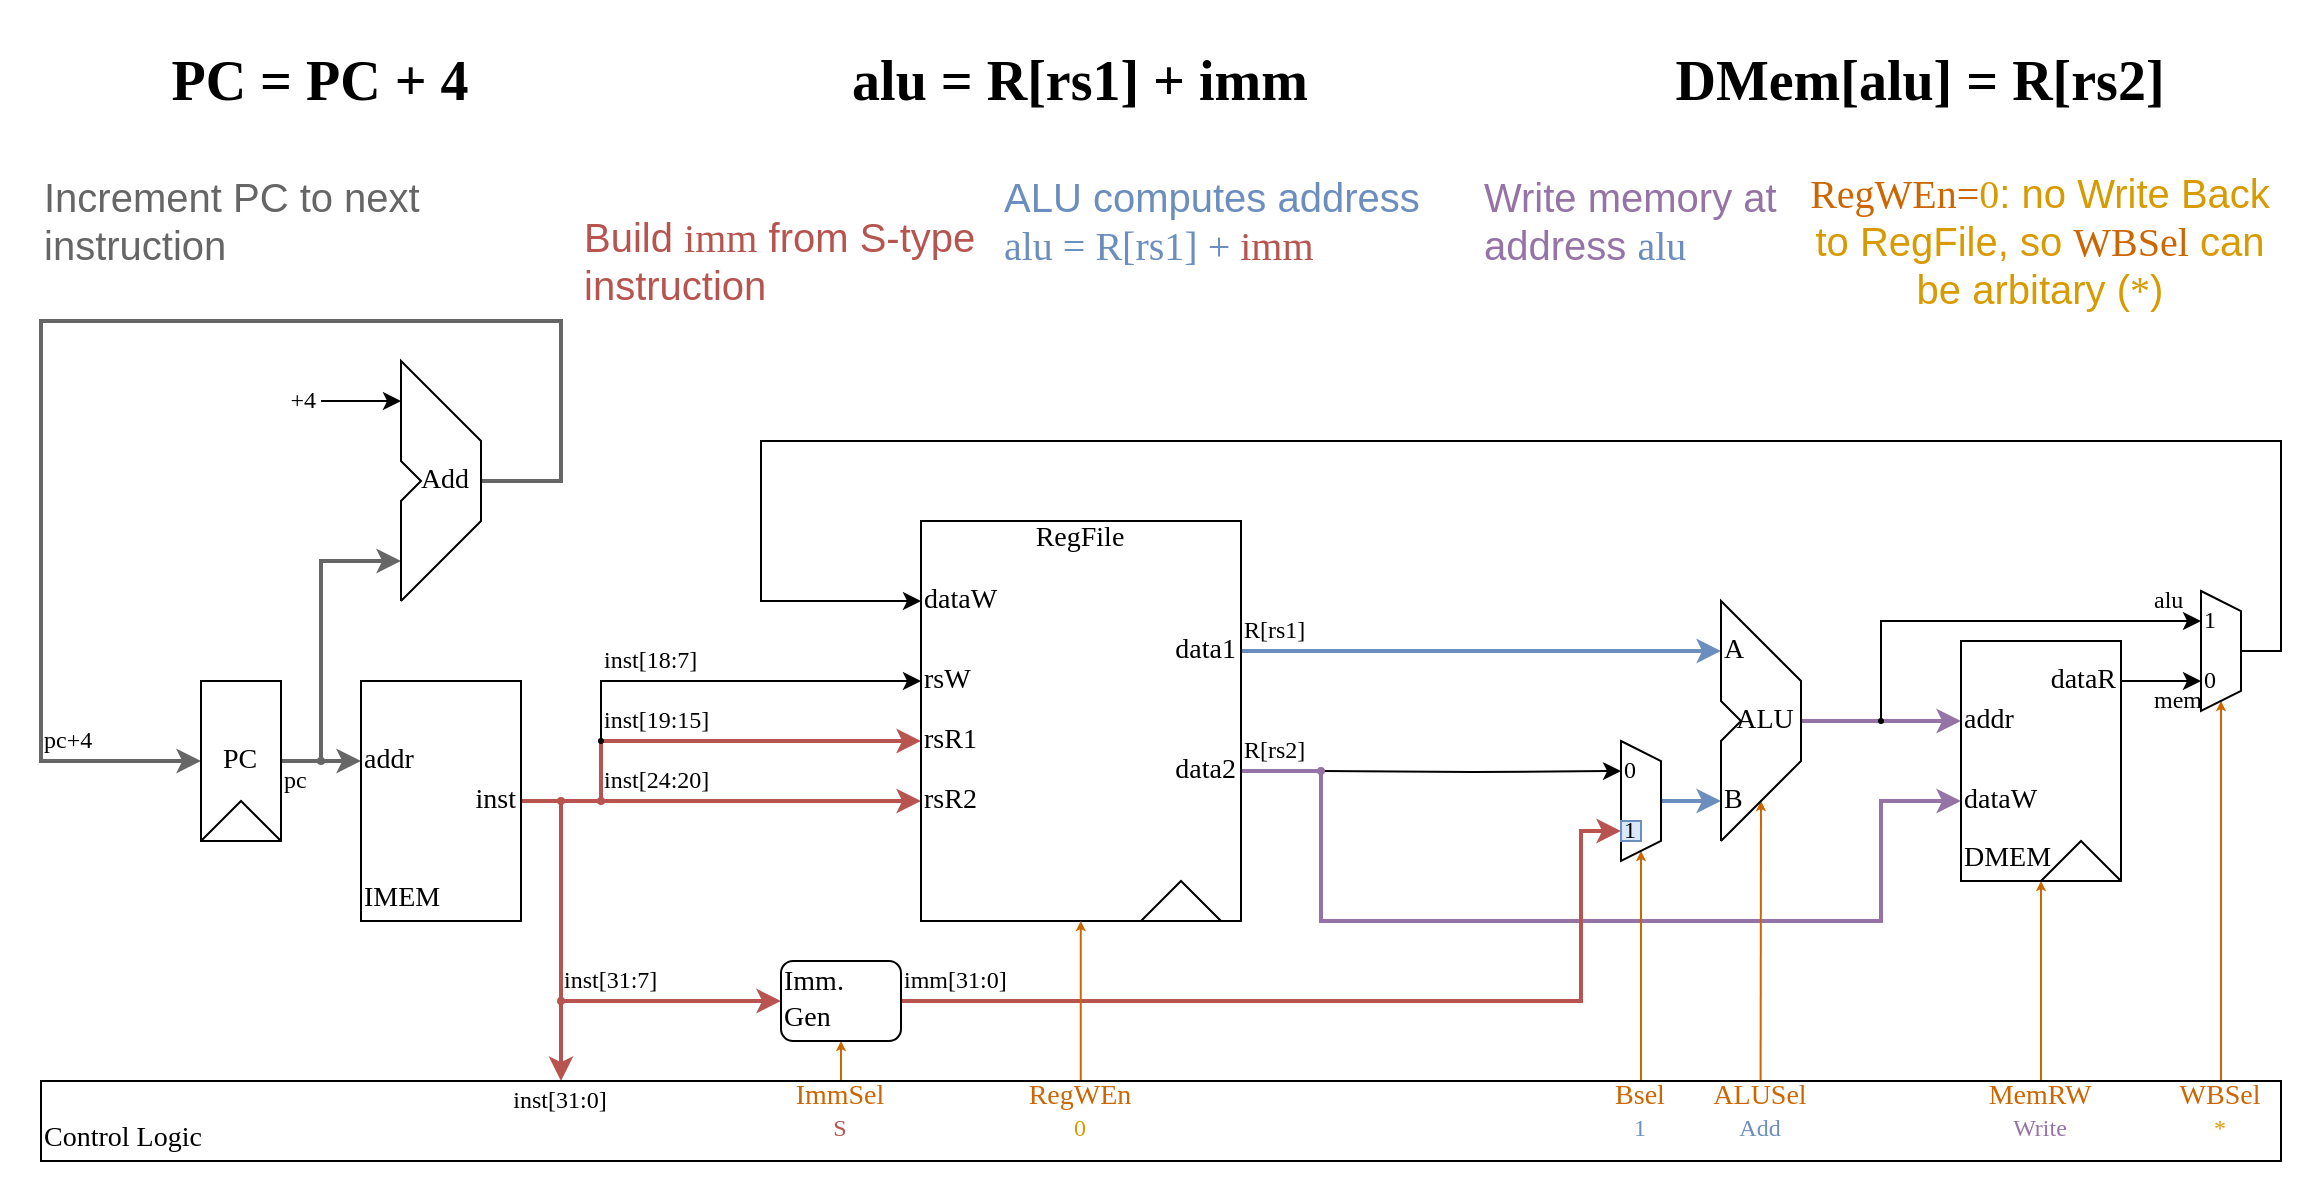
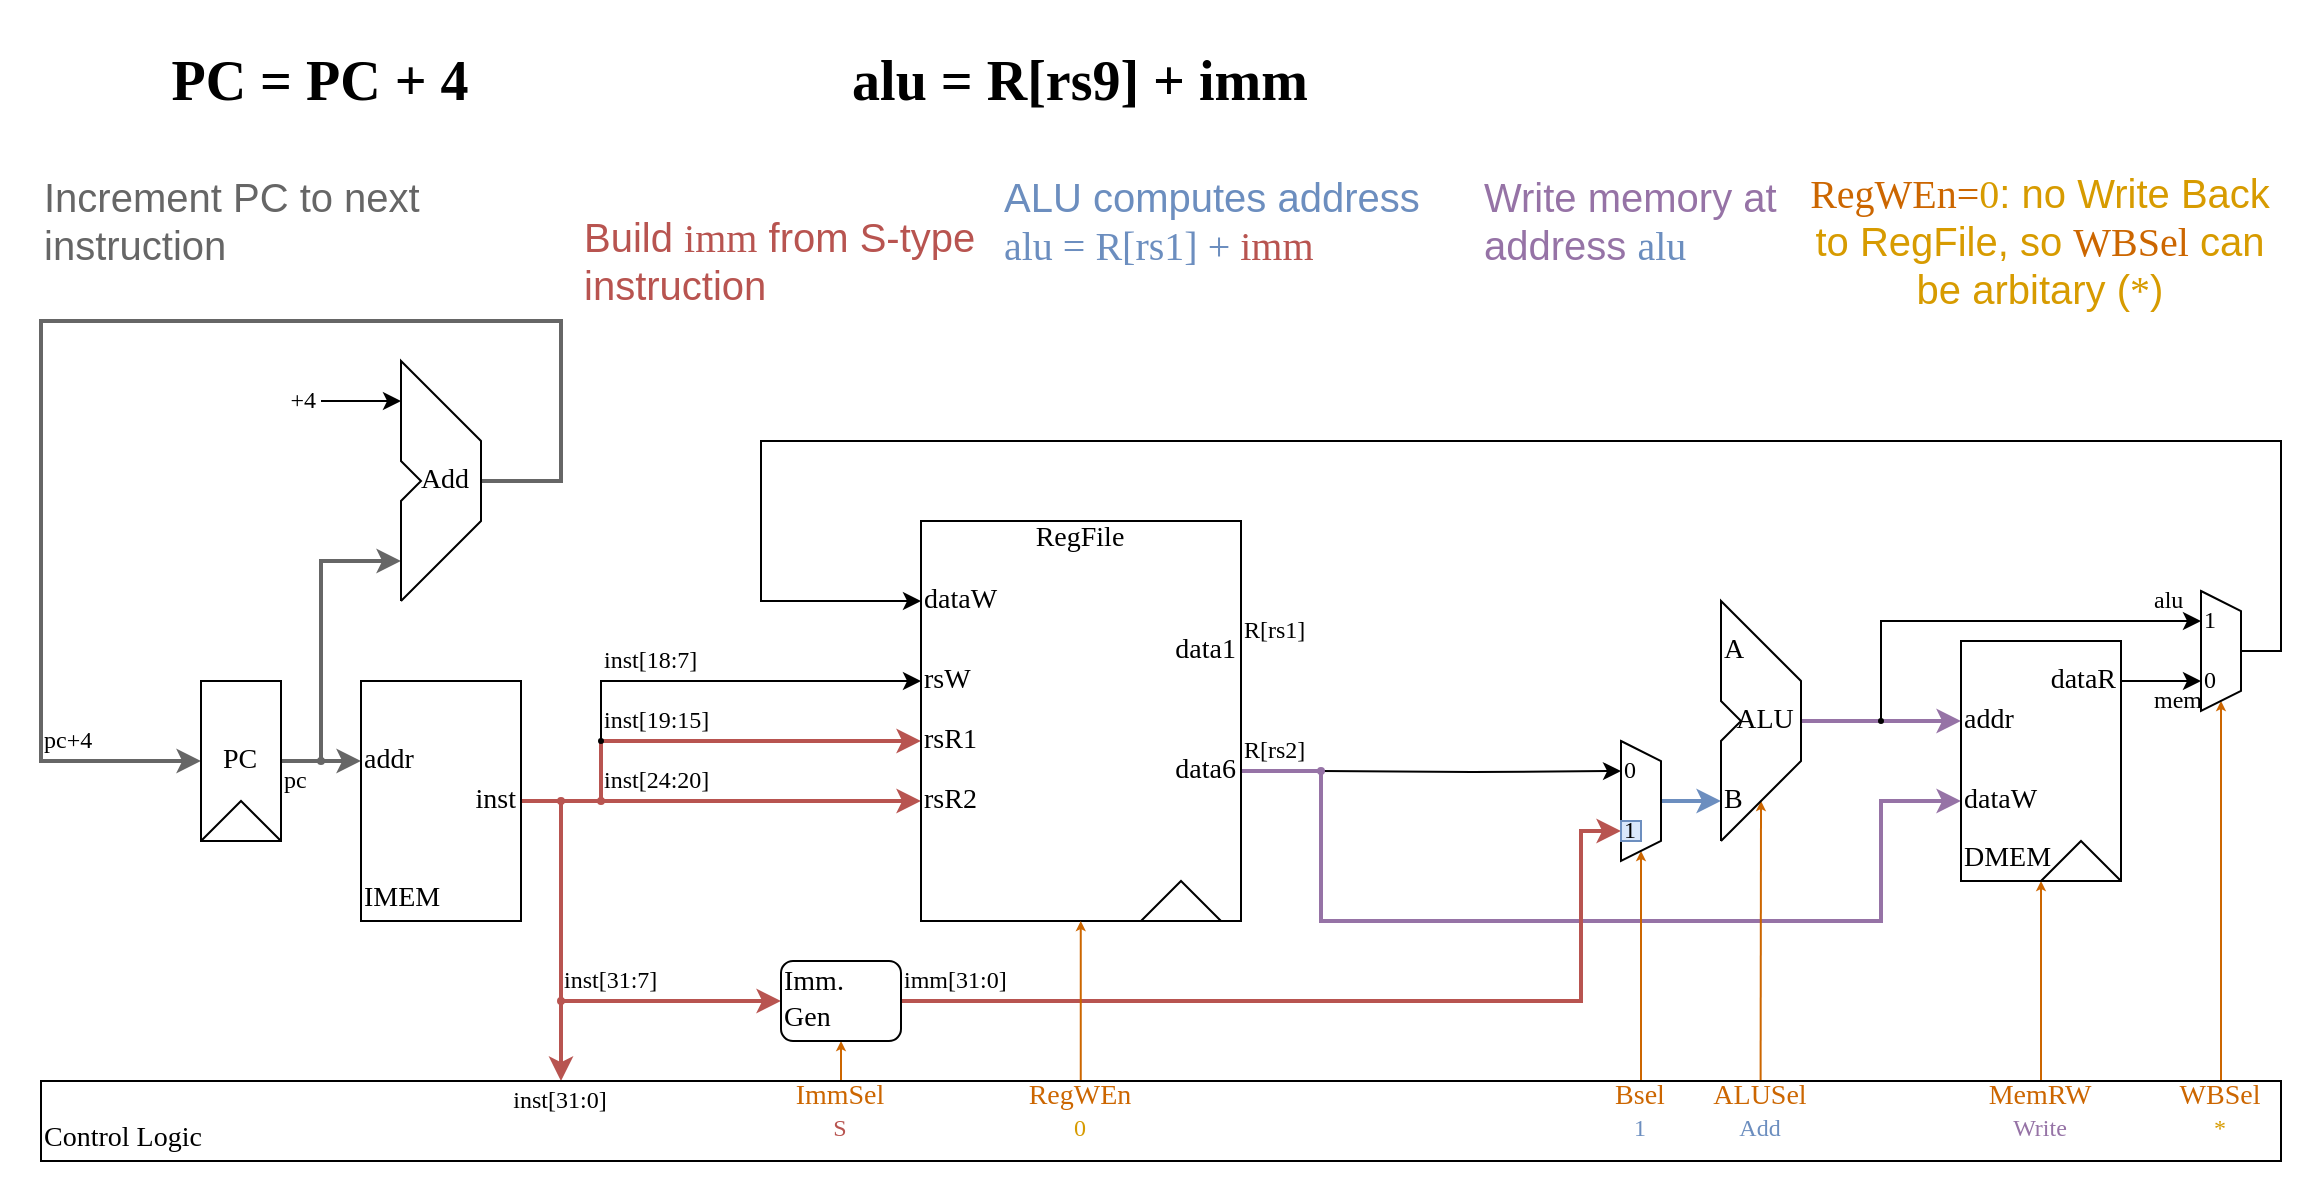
(1081, 81) -> (1081, 81)
(1921, 81) -> none
(1472, 651) -> none
(1203, 771) -> (1203, 771)
